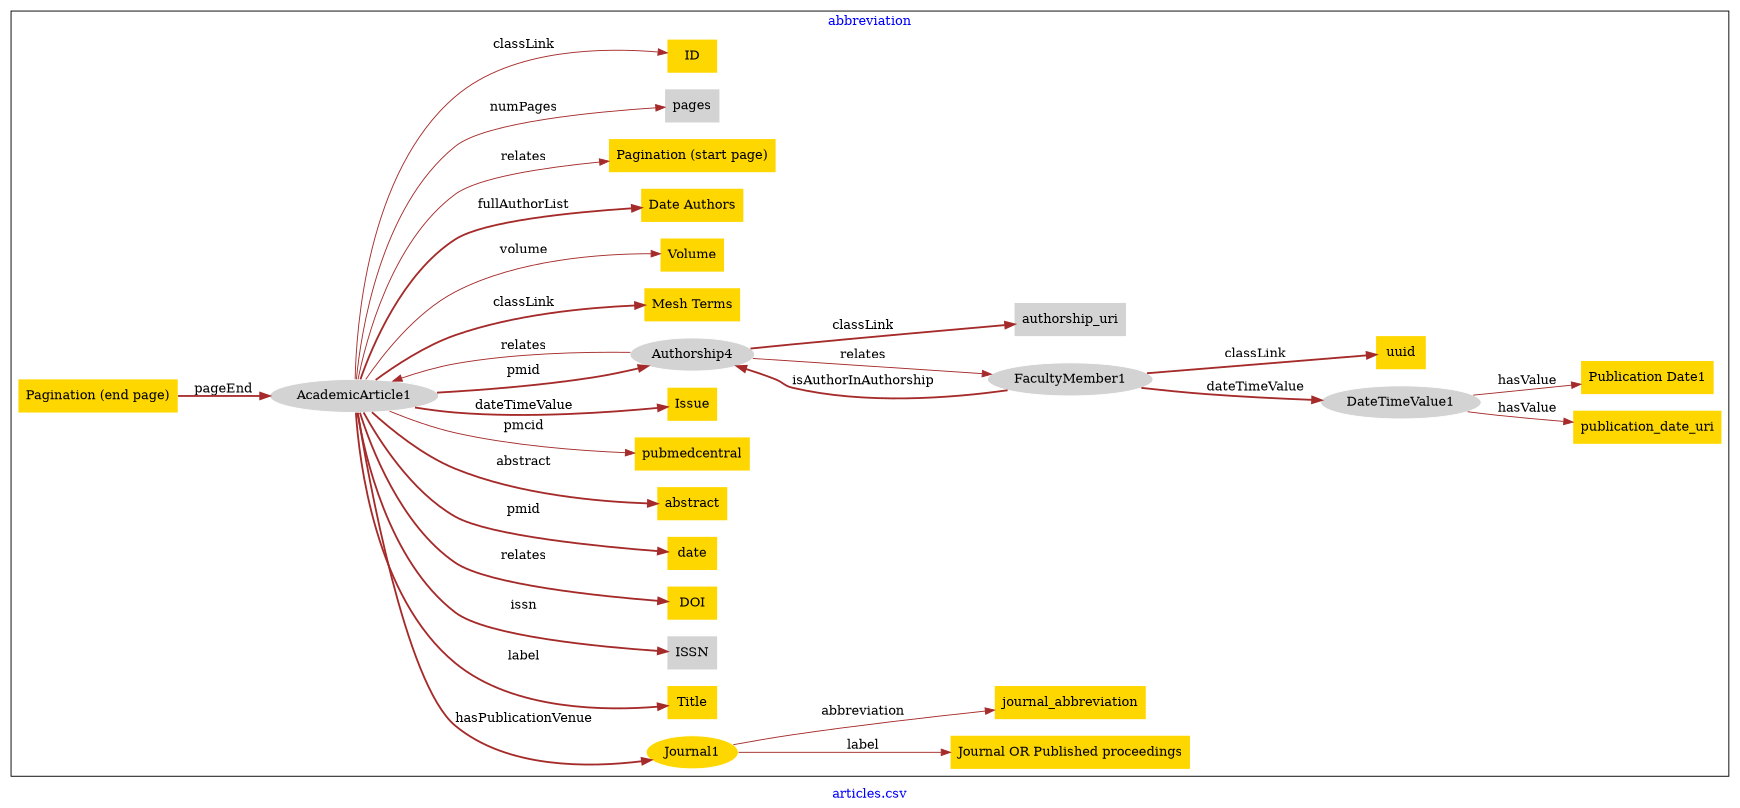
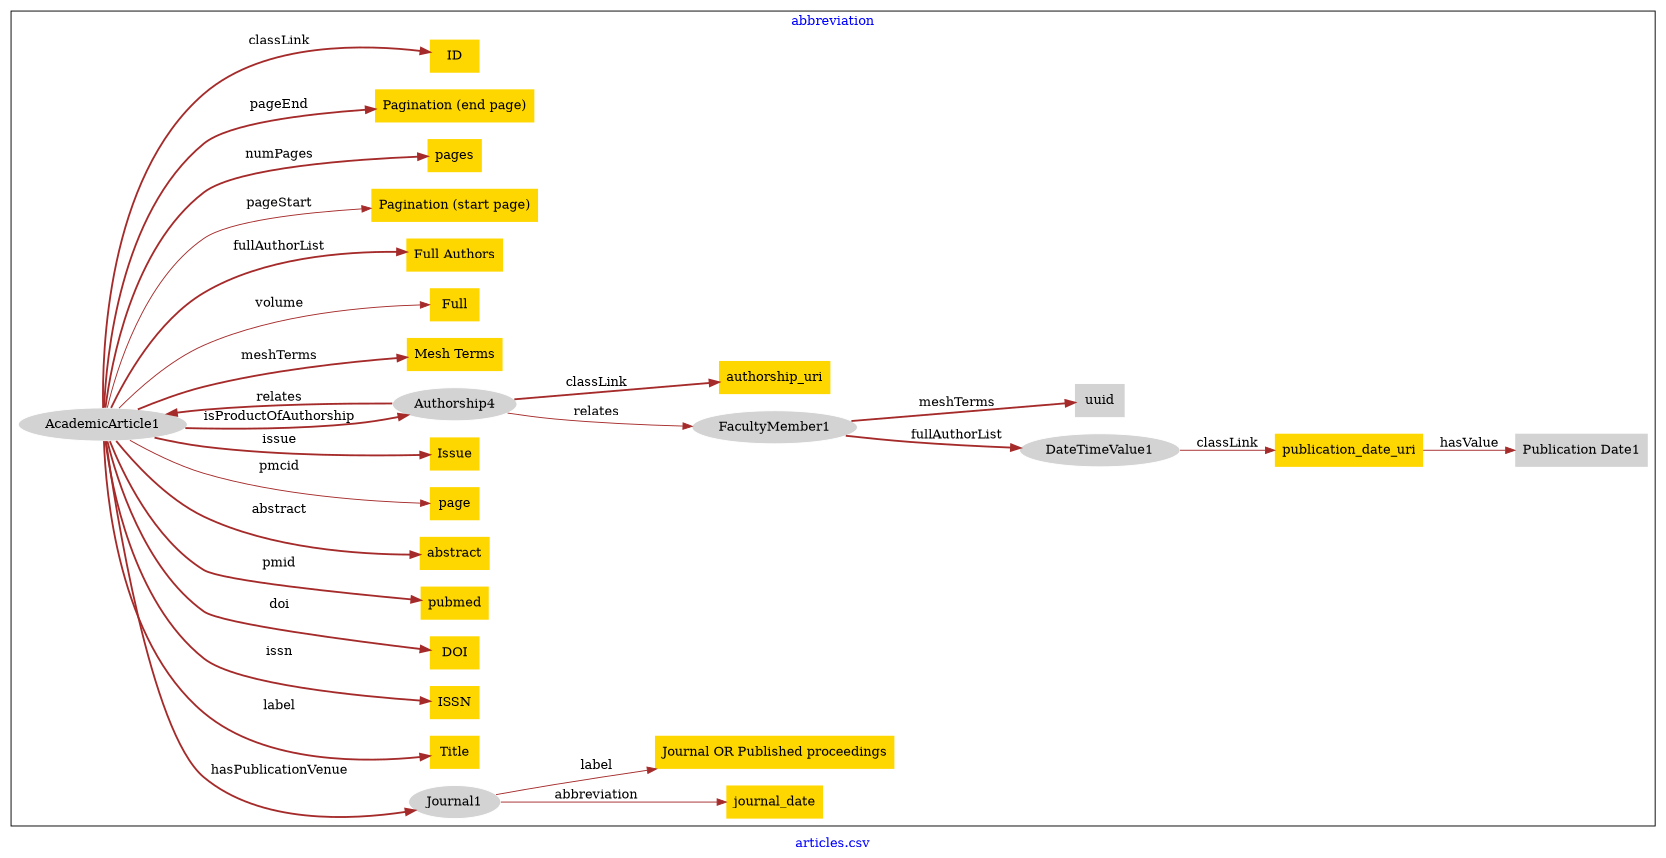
(692, 106) -> (455, 156)
(423, 132) -> (167, 136)
(524, 157) -> (279, 203)
(436, 165) -> (195, 200)
(692, 205) -> (455, 255)
(692, 255) -> (455, 305)
(524, 302) -> (279, 356)
(1070, 320) -> (775, 378)
(1401, 353) -> (1100, 401)
(1255, 354) -> (957, 403)
(515, 356) -> (284, 405)
(524, 371) -> (279, 417)
(1647, 378) -> (1582, 450)
(1255, 387) -> (957, 435)
(1522, 390) -> (1464, 450)
(219, 396) -> (164, 190)
(875, 398) -> none
(524, 406) -> (279, 440)
(1527, 408) -> (1227, 443)
(692, 454) -> (455, 504)
(692, 553) -> (455, 603)
(524, 556) -> (279, 605)
(692, 653) -> (455, 703)
(1070, 703) -> (775, 802)
(692, 752) -> (455, 802)
